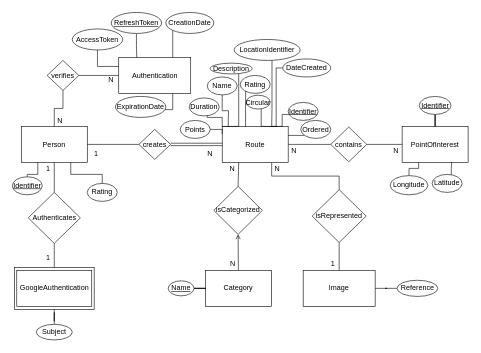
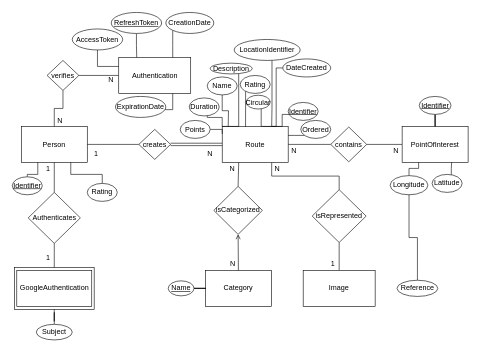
(386, 288) -> (418, 254)
